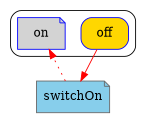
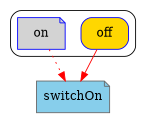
(59, 69) -> (56, 62)
